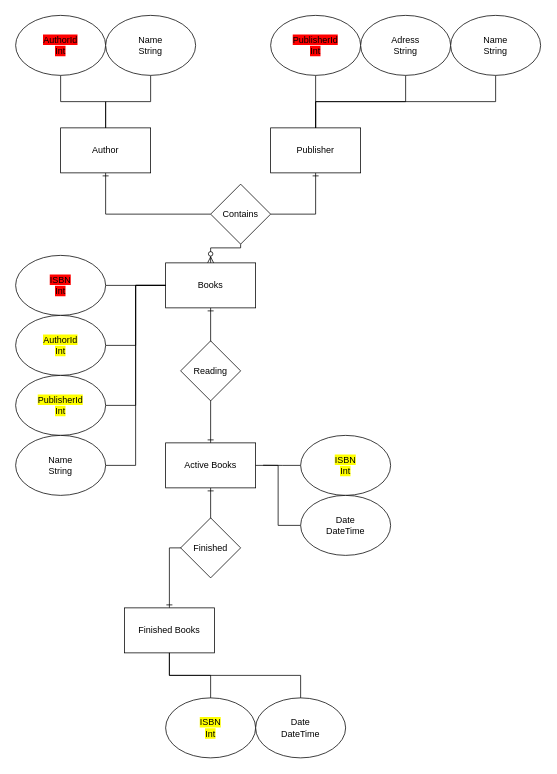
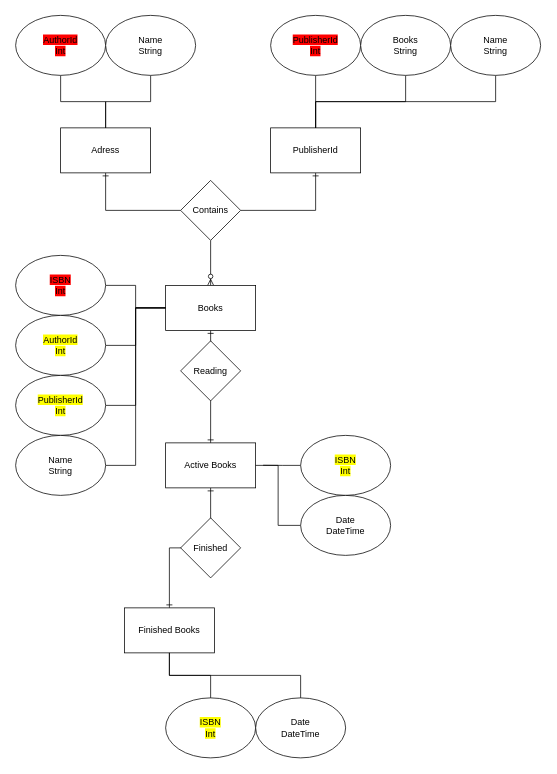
(405, 45) -> (405, 45)
(105, 150) -> (105, 150)
(315, 150) -> (315, 150)
(240, 214) -> (210, 210)
(210, 285) -> (210, 308)
